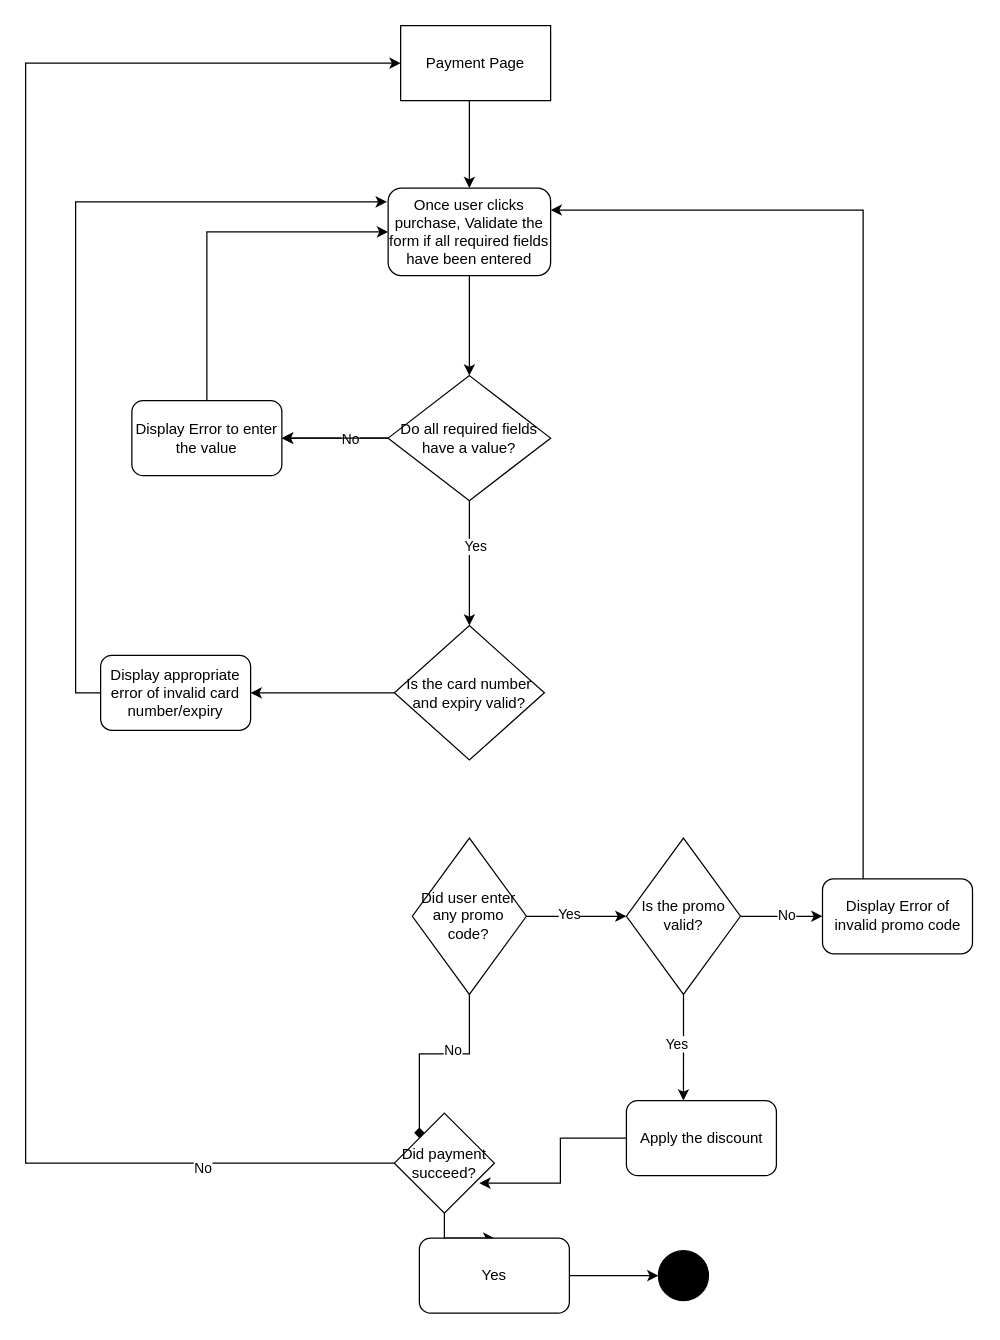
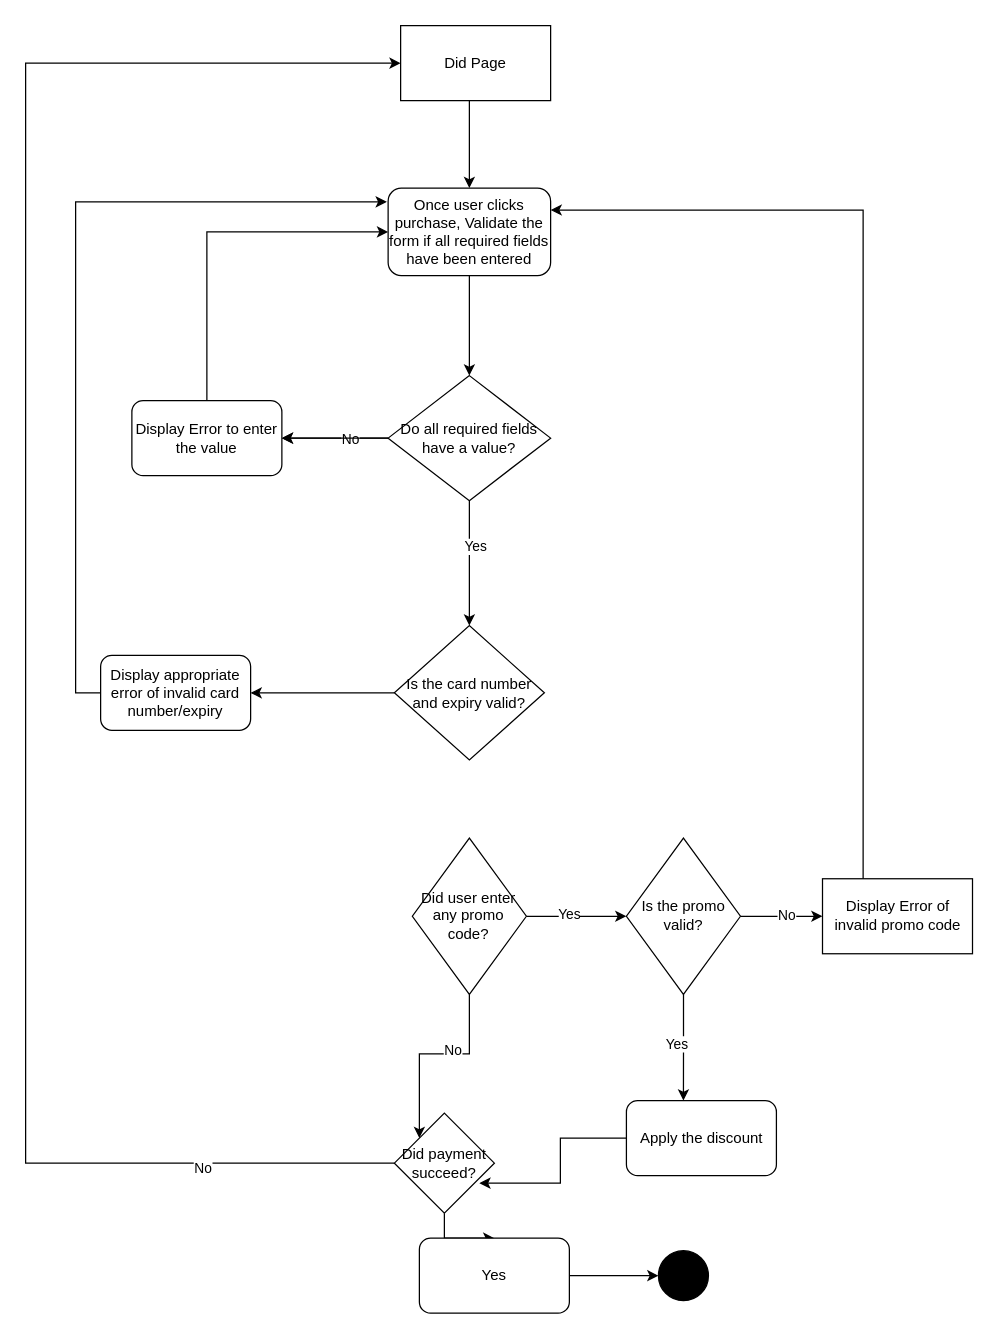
(476, 63) -> (476, 63)
(898, 916) -> (898, 916)
(419, 1127) -> (419, 1128)
